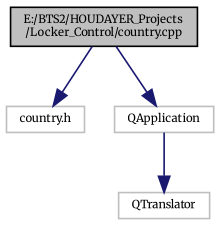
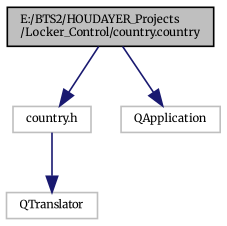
(104, 27) -> (110, 27)
(164, 154) -> (52, 154)
